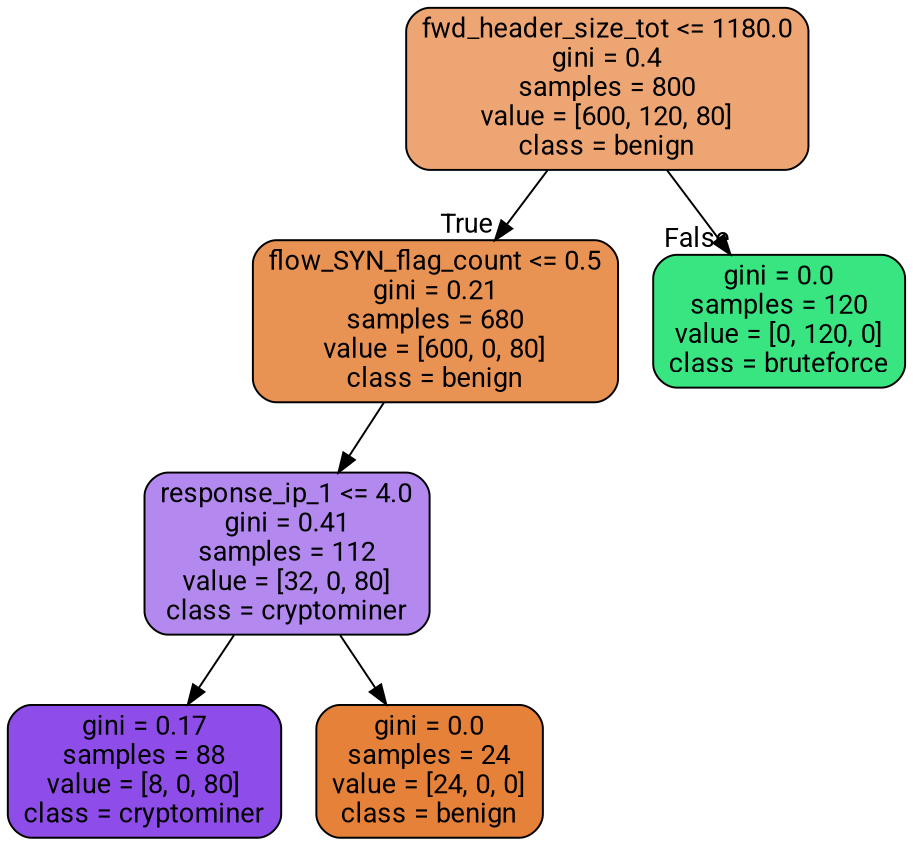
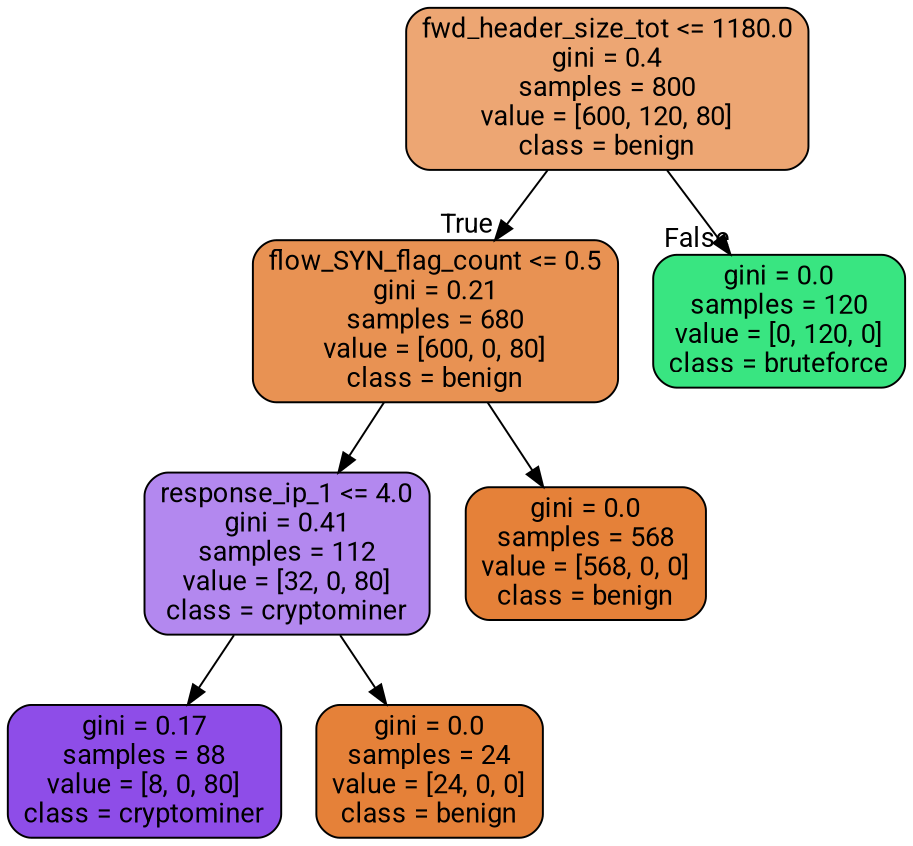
none -> (586, 554)
